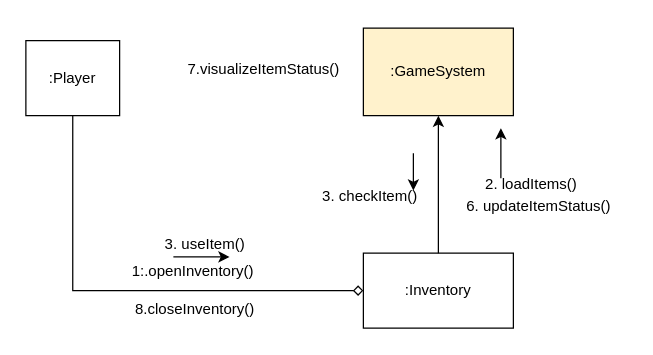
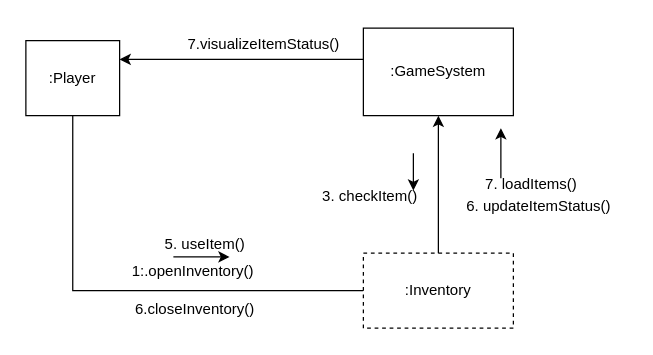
none -> (246, 59)
(263, 69) -> (263, 44)
(438, 72) -> (438, 72)
(531, 184) -> (531, 184)
(205, 244) -> (205, 244)
(352, 291) -> (357, 291)
(438, 291) -> (438, 291)
(195, 309) -> (195, 309)
